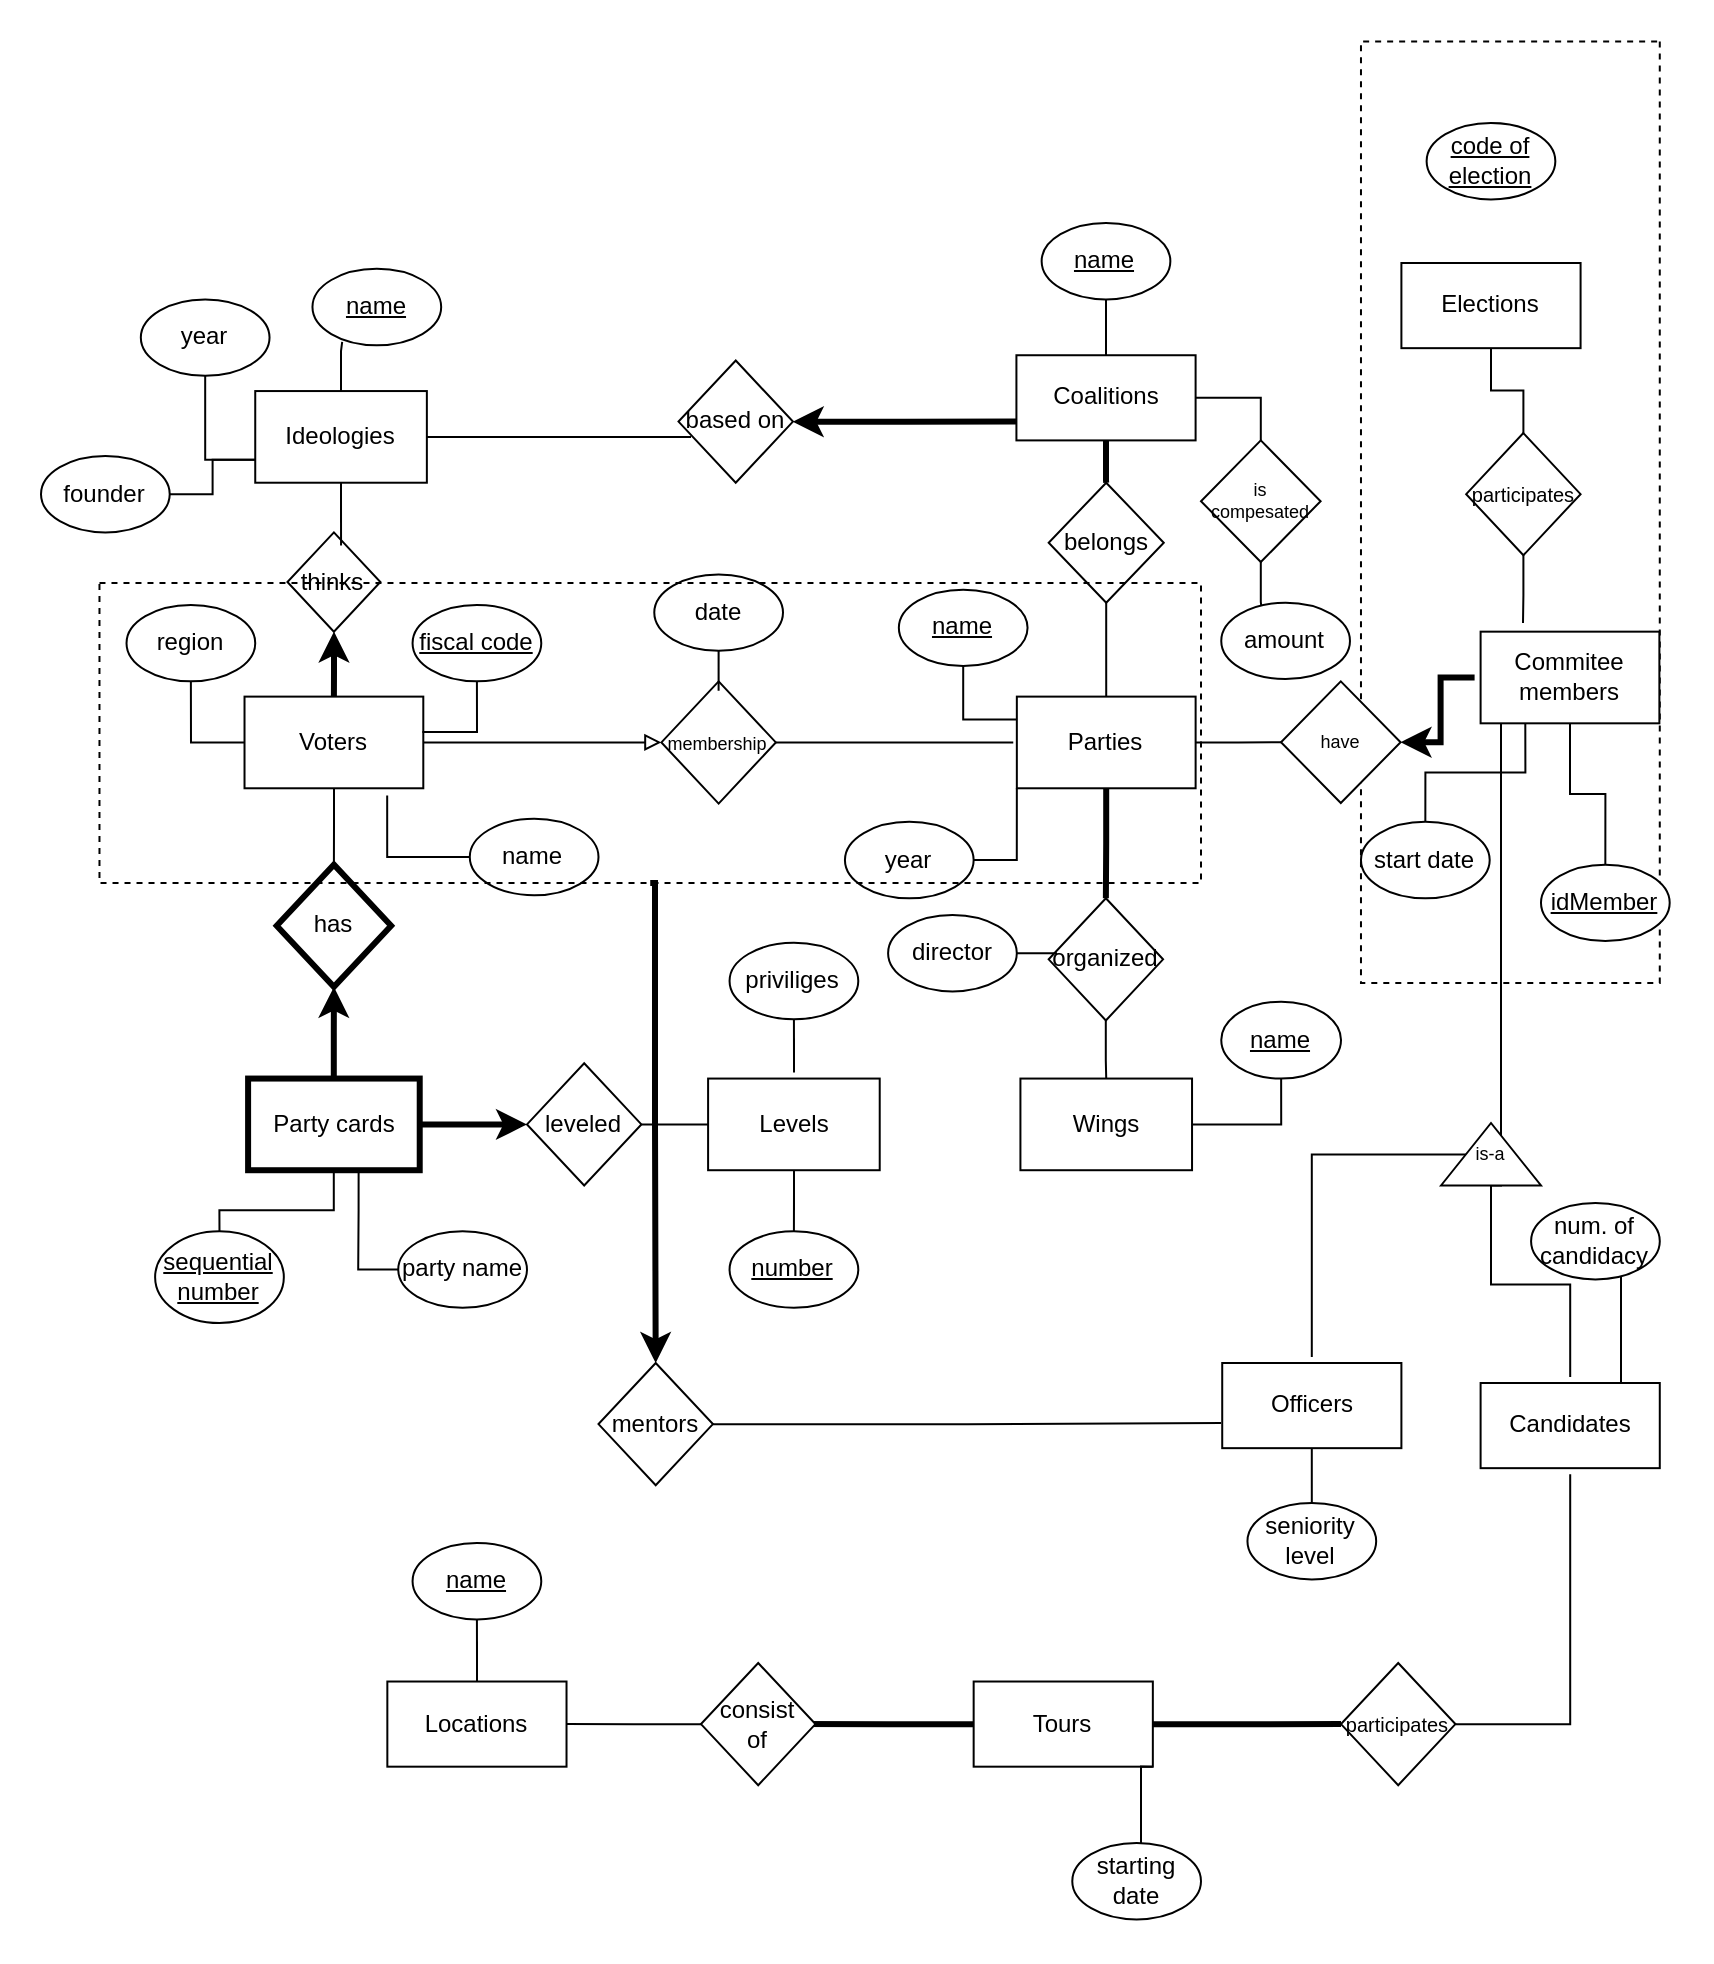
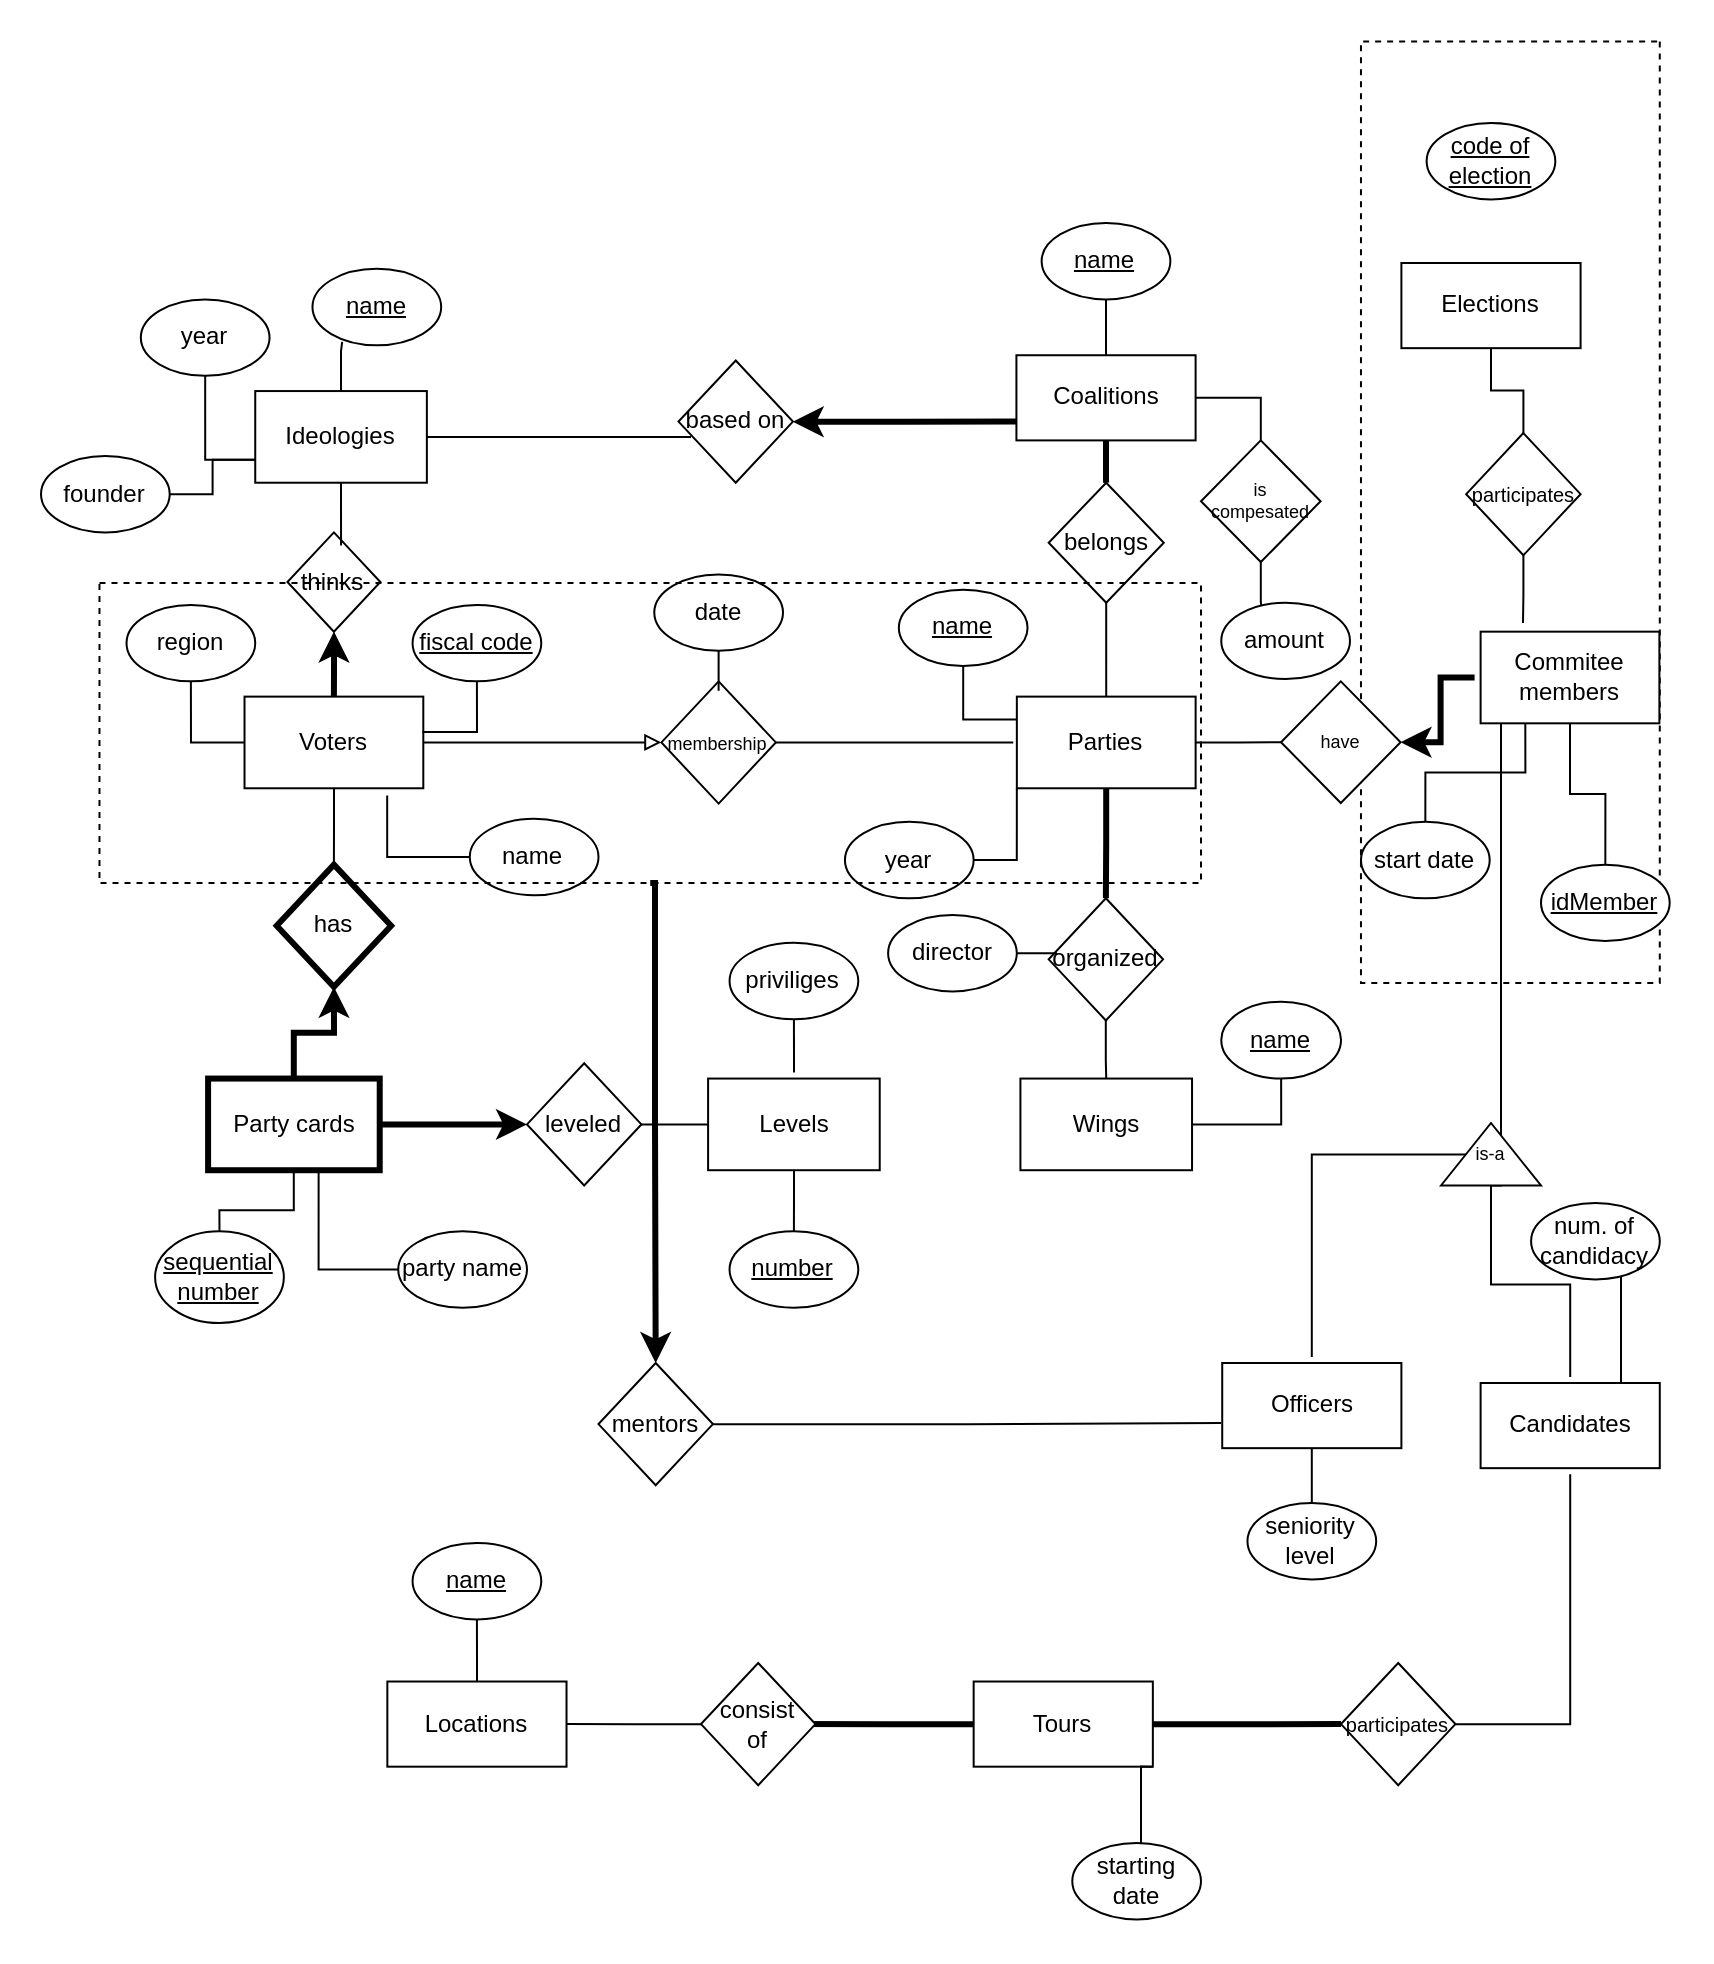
(334, 1124) -> (294, 1124)
